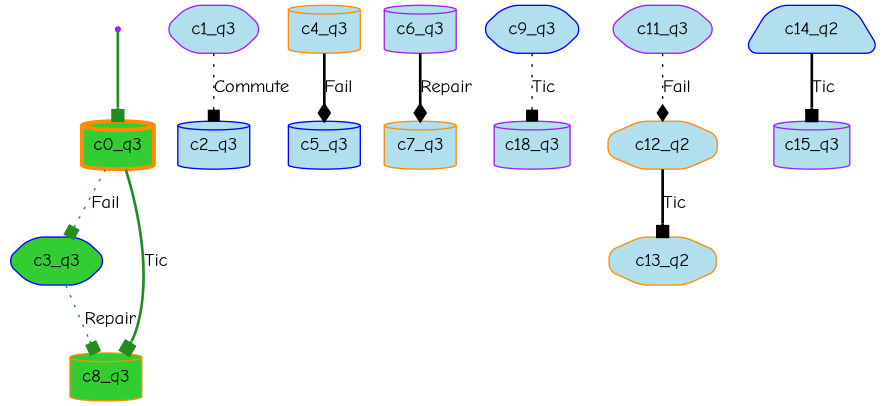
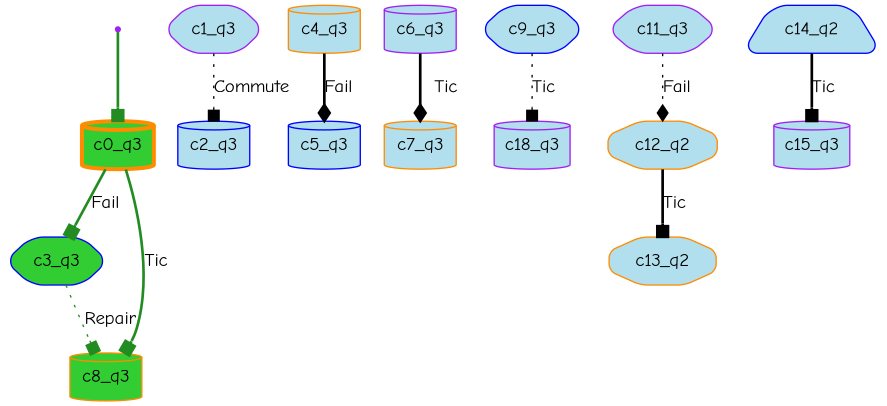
(446, 87) -> (446, 87)
(90, 197) -> (90, 197)
